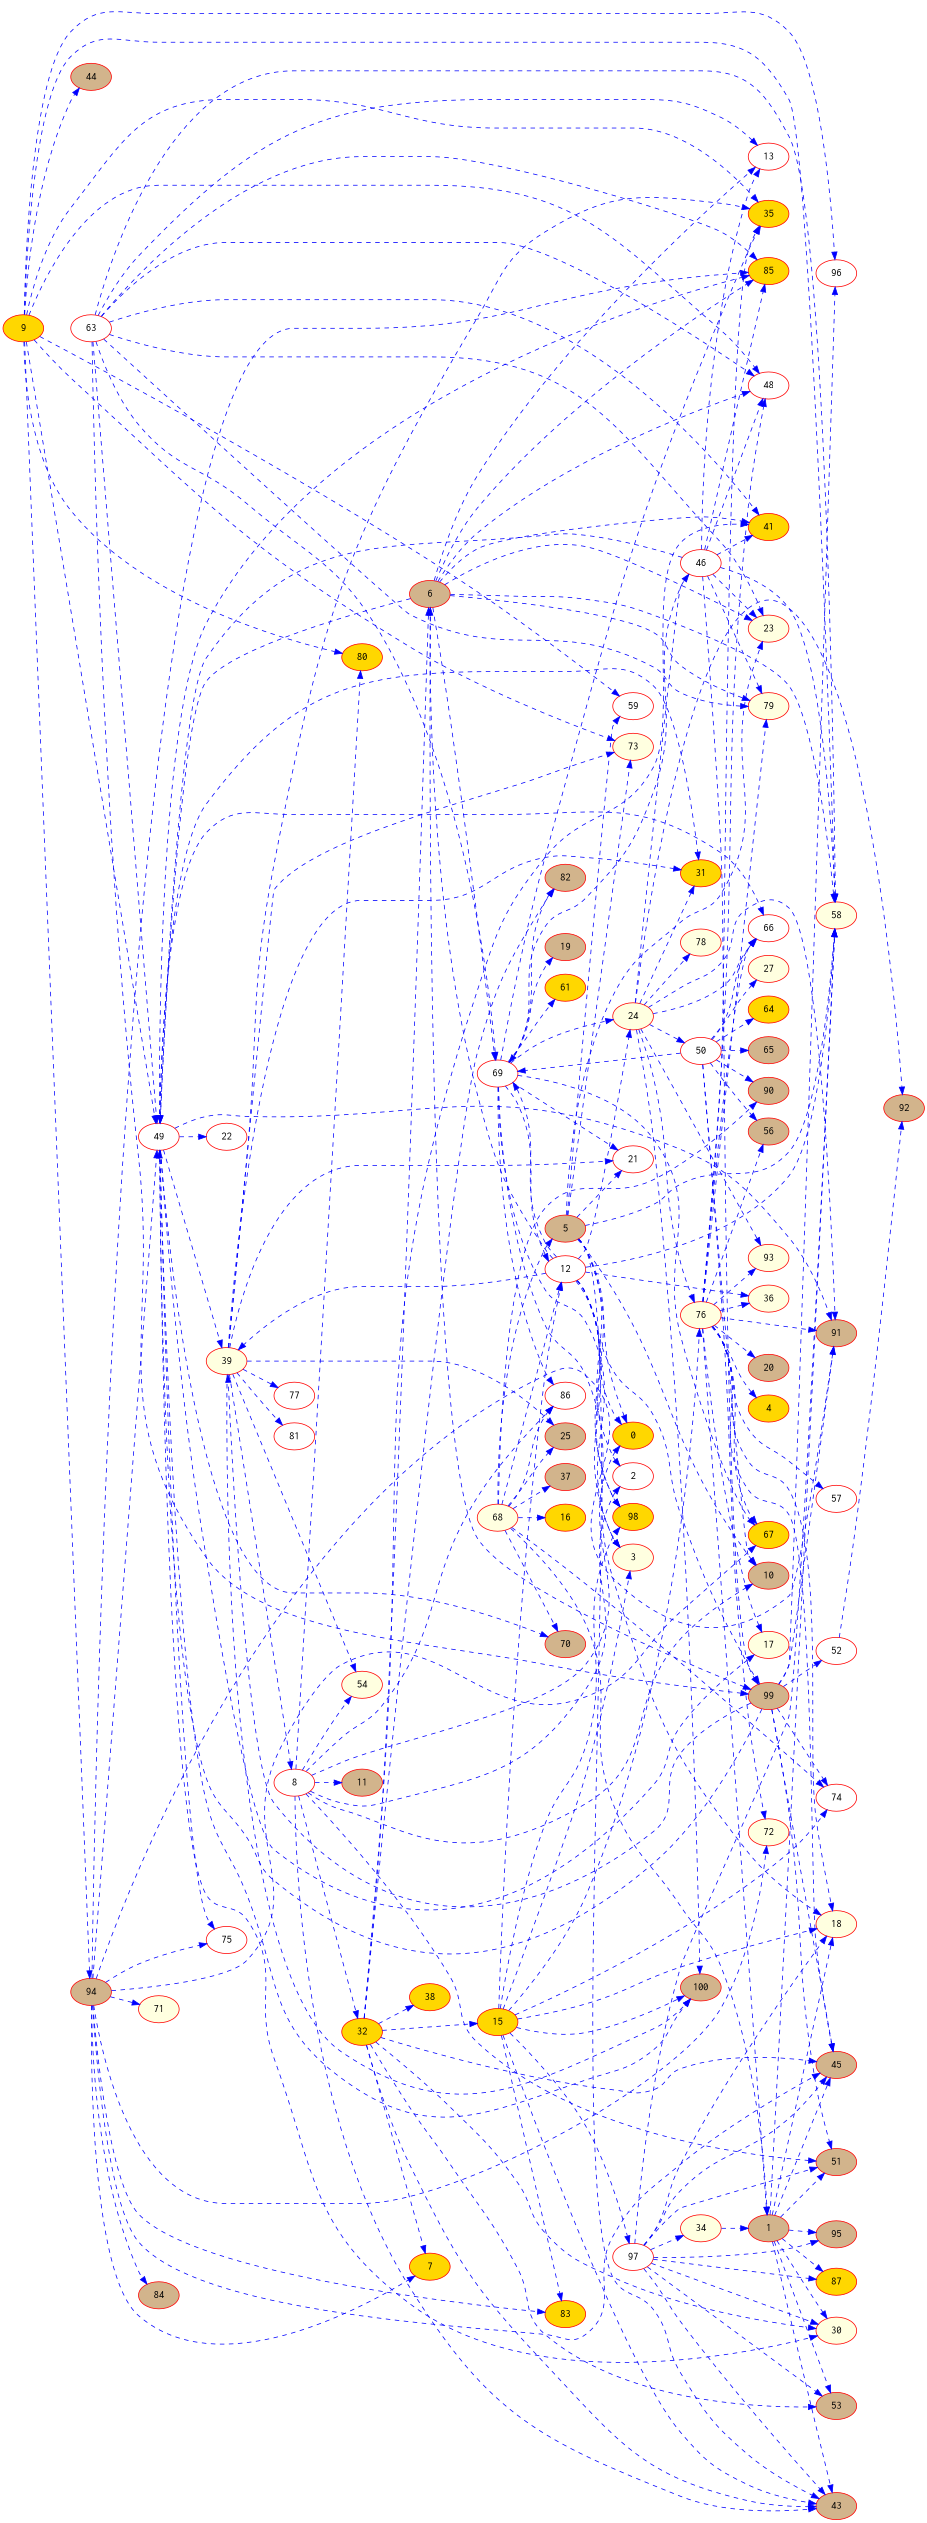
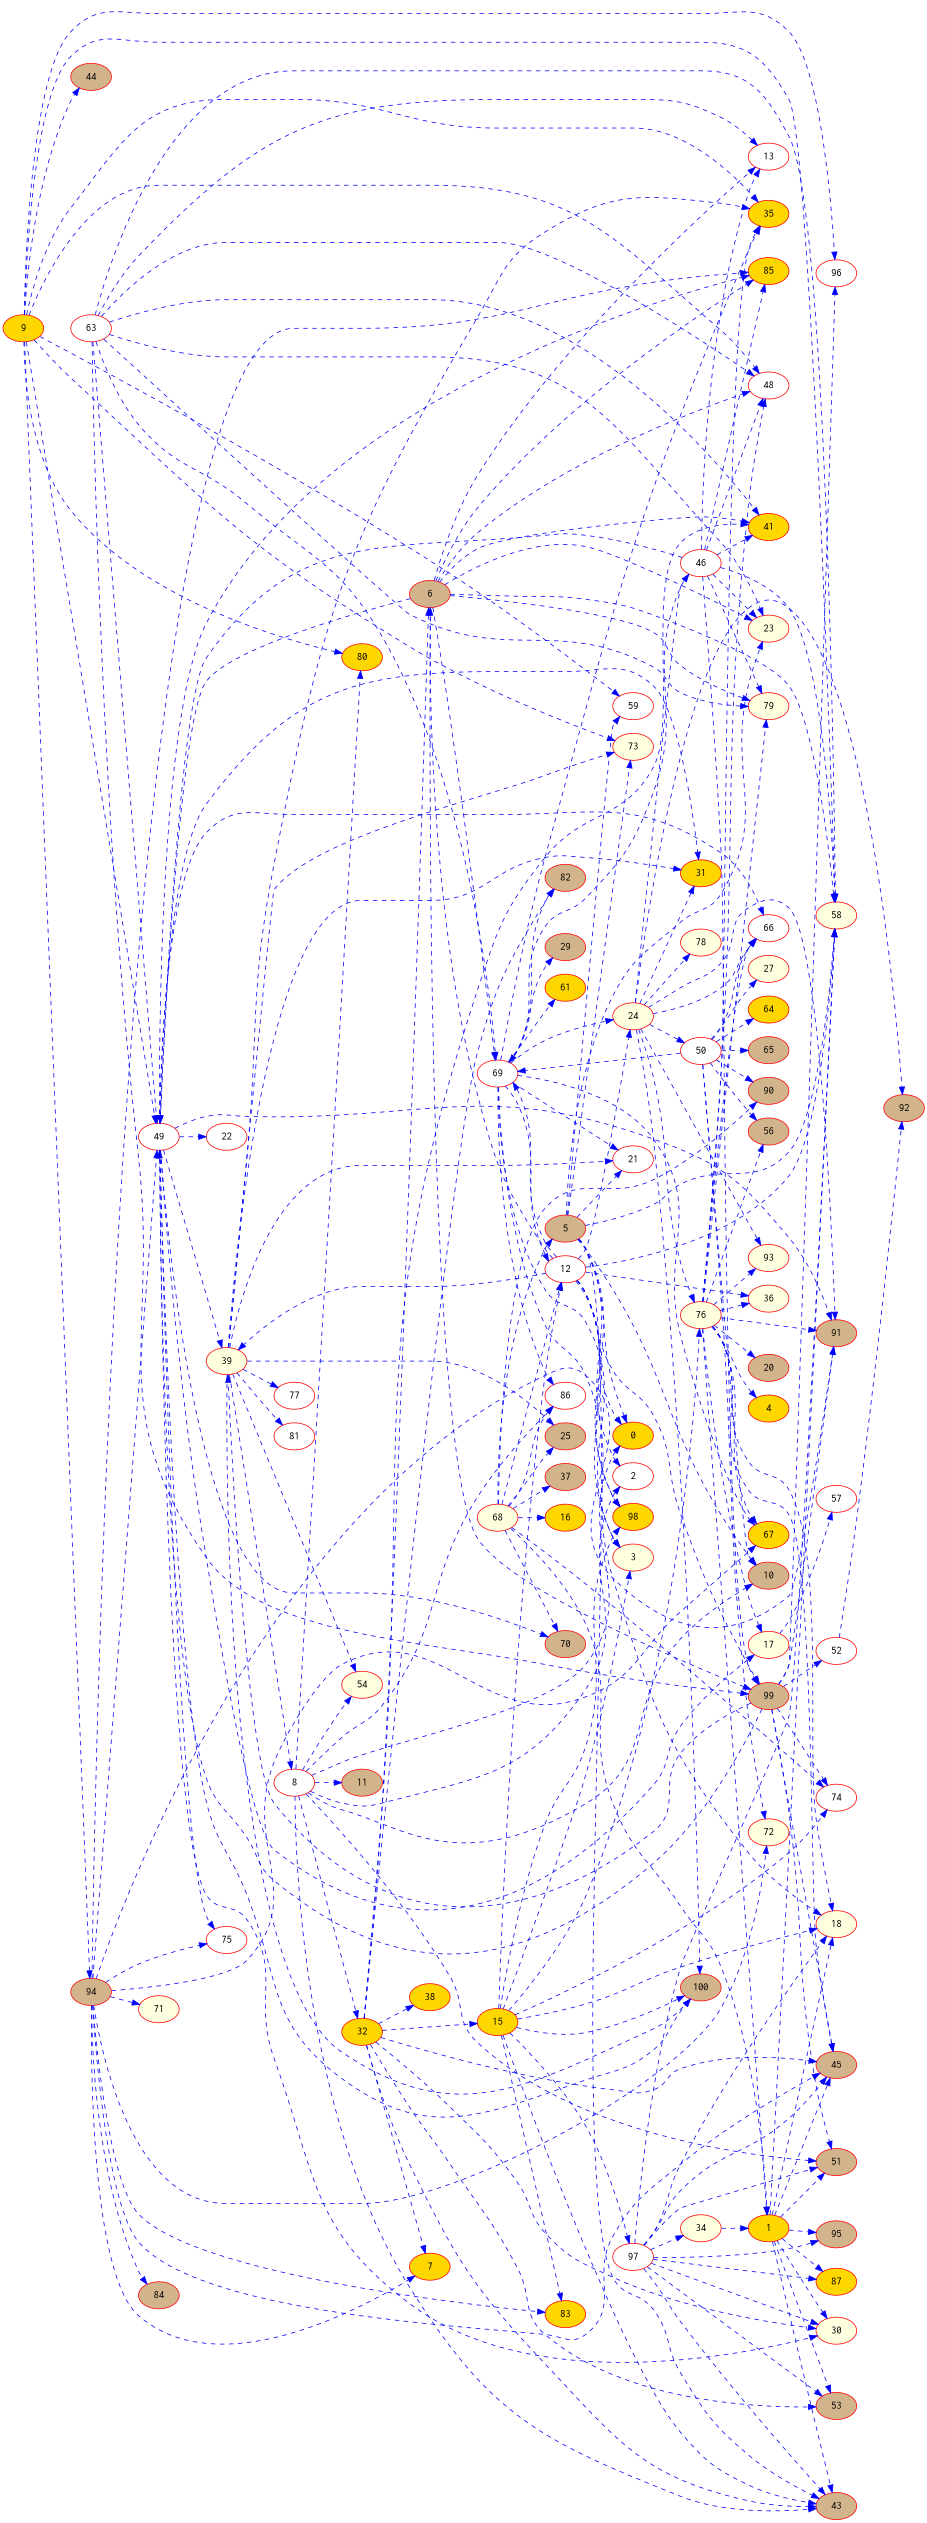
(408, 157) -> none
(565, 947) -> (565, 947)
(743, 1420) -> (814, 1567)
(769, 2228) -> (769, 2228)
